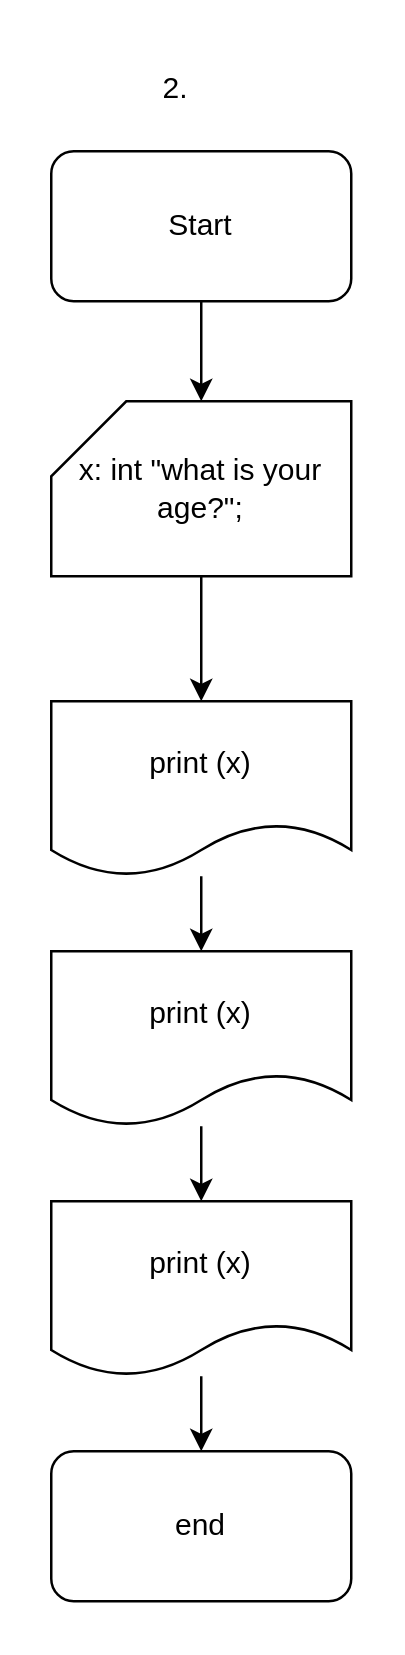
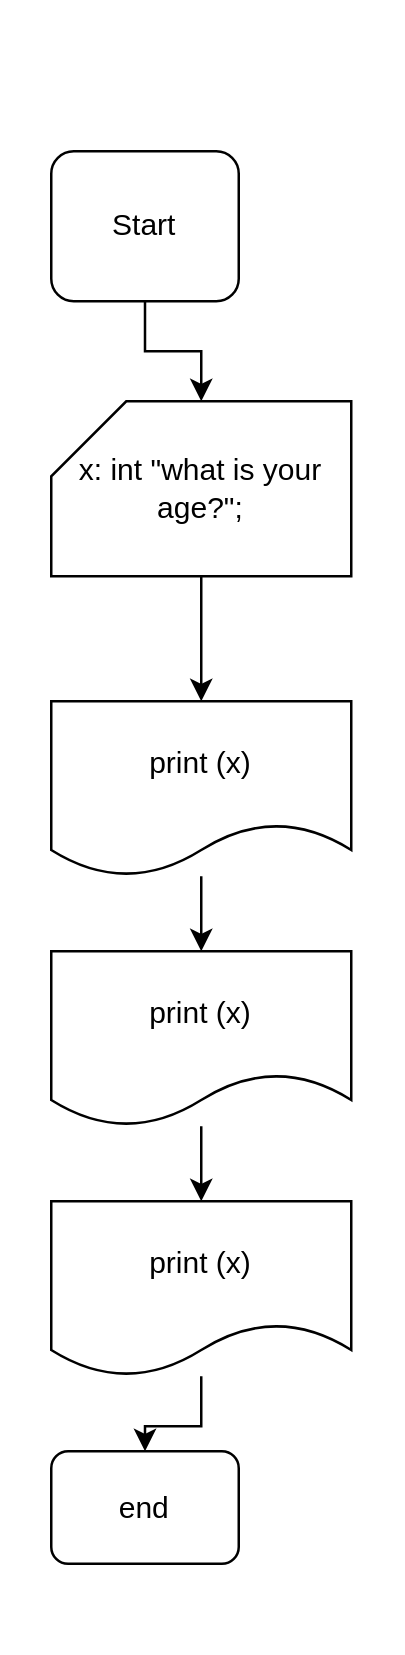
(176, 89) -> none
(201, 226) -> (145, 226)
(201, 1526) -> (145, 1508)
